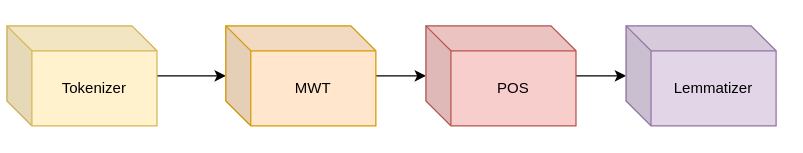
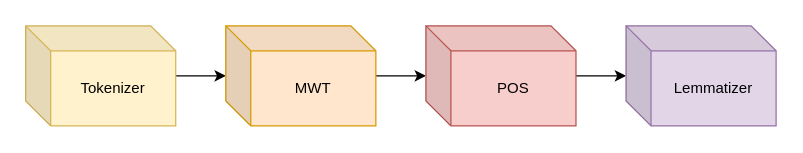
(82, 76) -> (101, 76)
